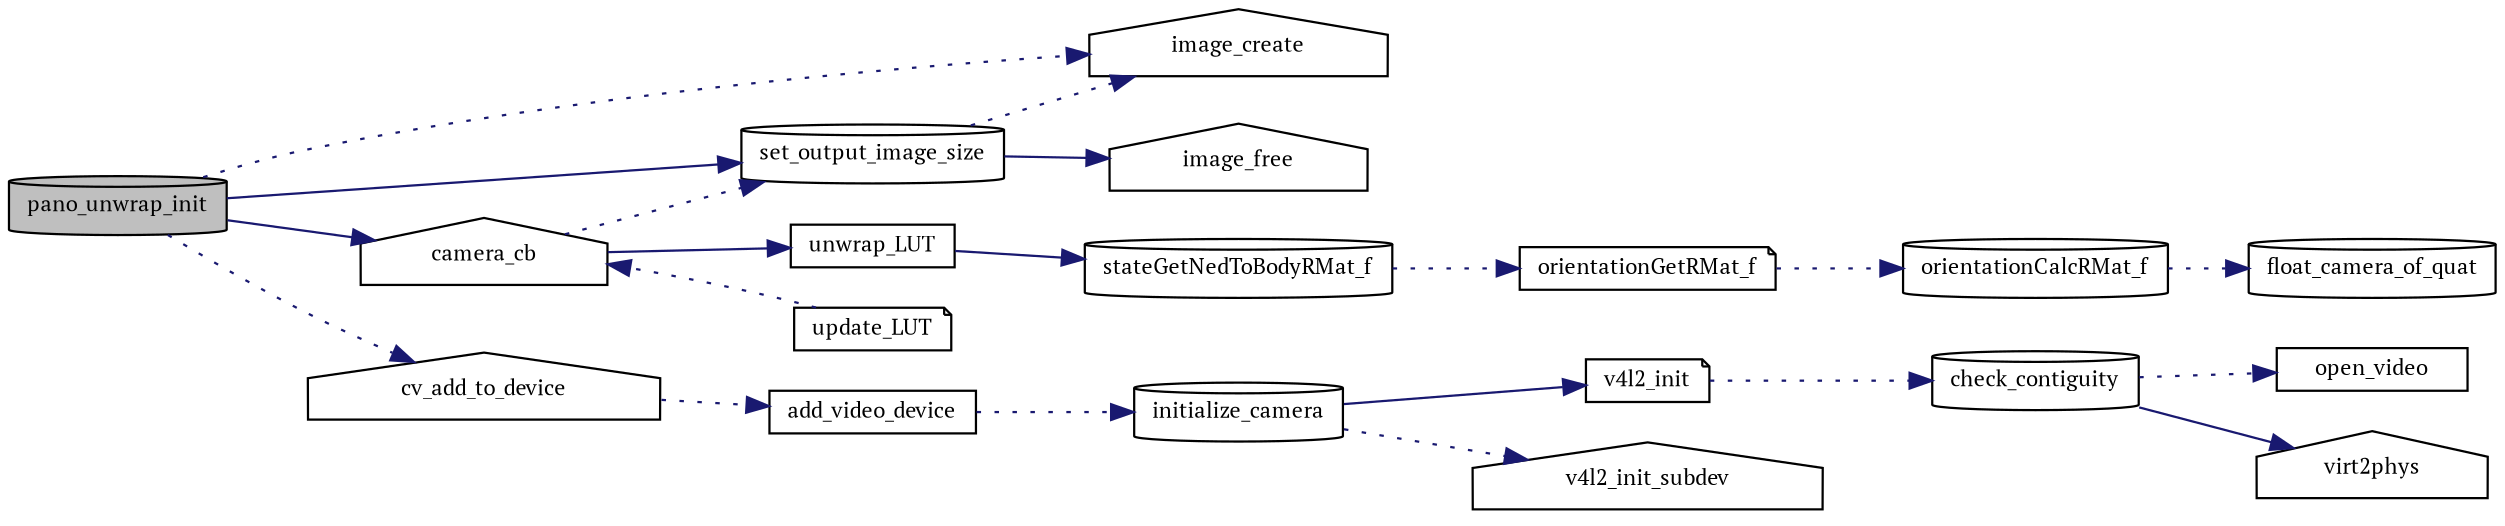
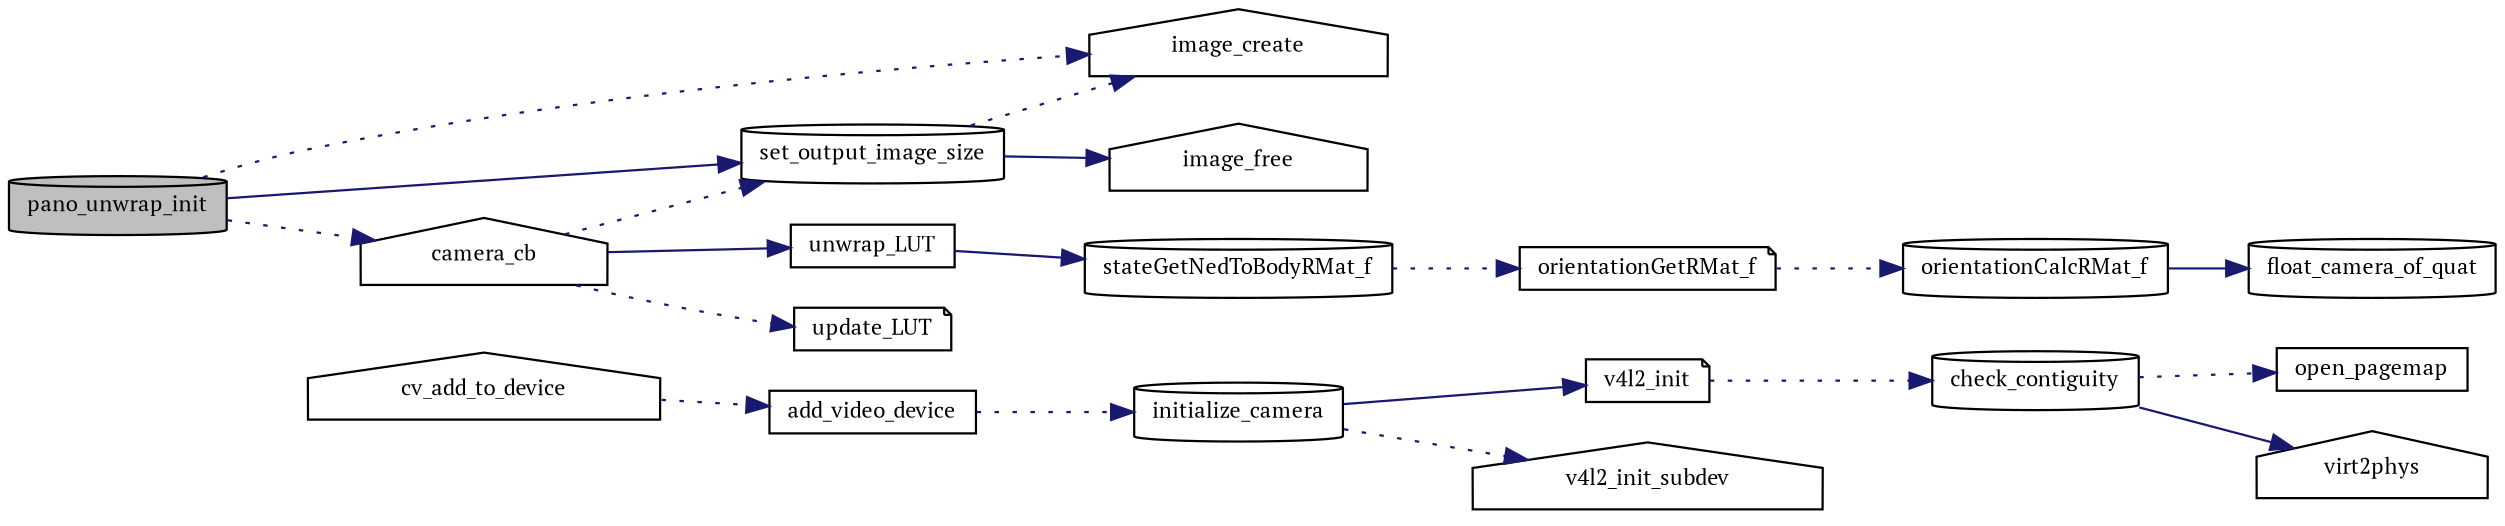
(290, 229) -> (290, 229)
(2197, 268) -> (2197, 268)
(724, 286) -> (674, 306)
(278, 298) -> none
(2372, 369) -> (2372, 369)
